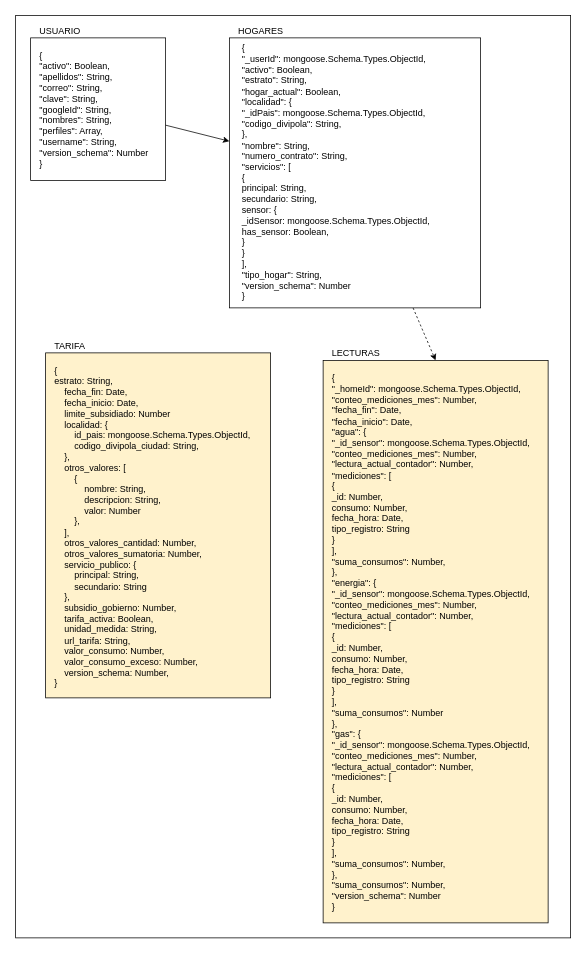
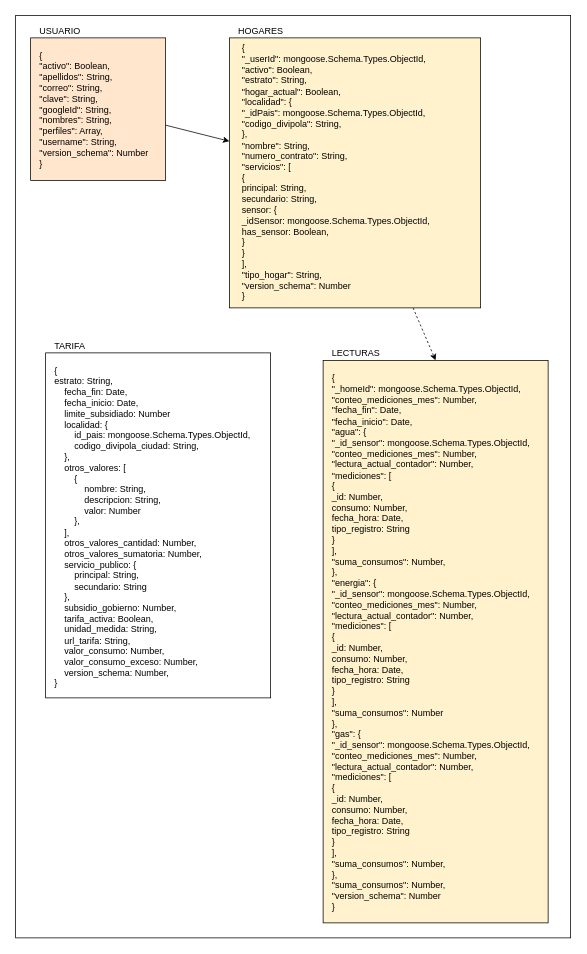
(98, 109) -> (98, 109)
(355, 173) -> (355, 173)
(158, 525) -> (158, 525)
